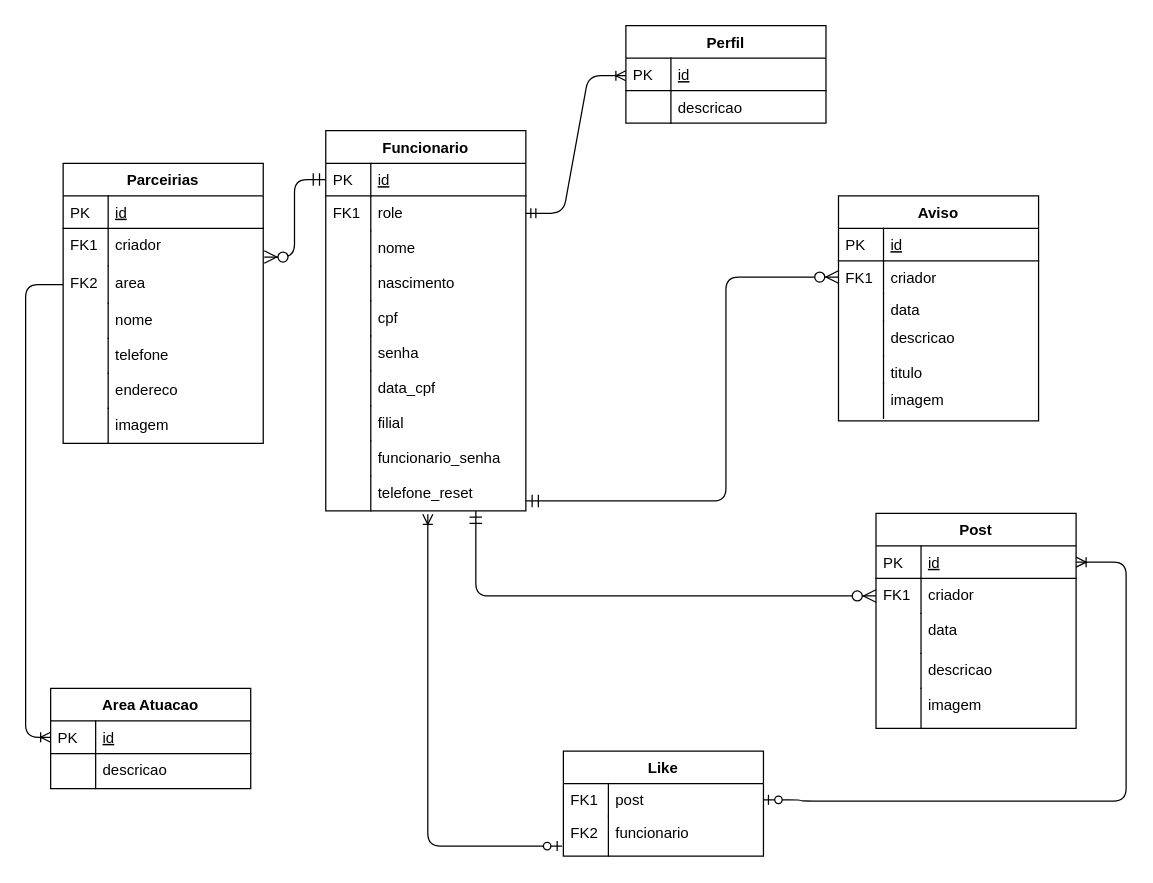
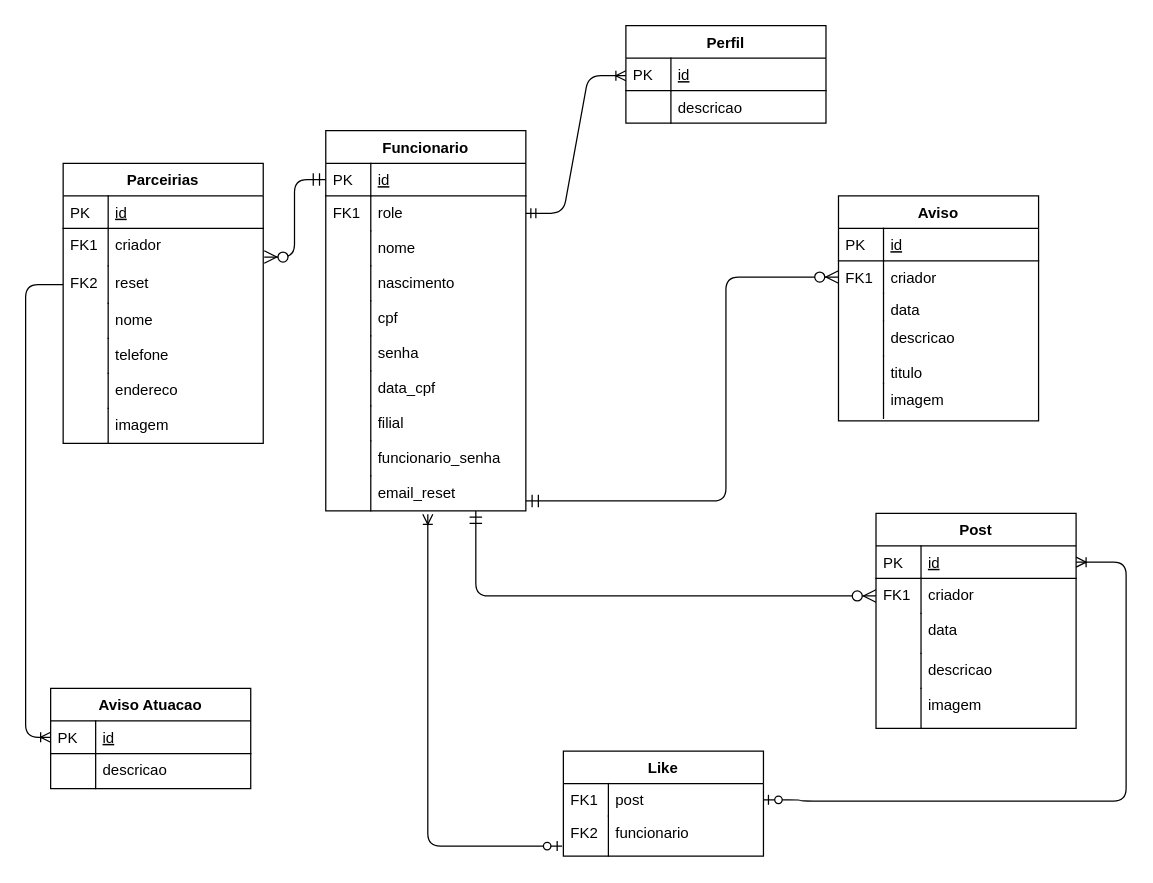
(132, 283) -> (136, 283)
(434, 493) -> (420, 493)
(150, 705) -> (150, 705)
